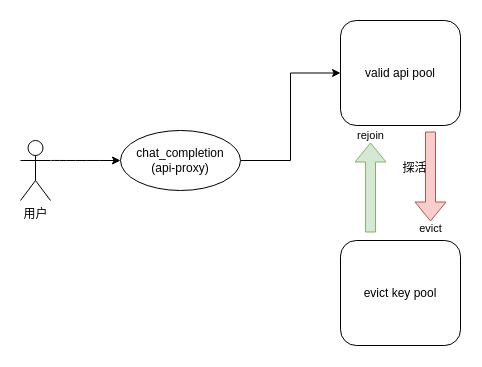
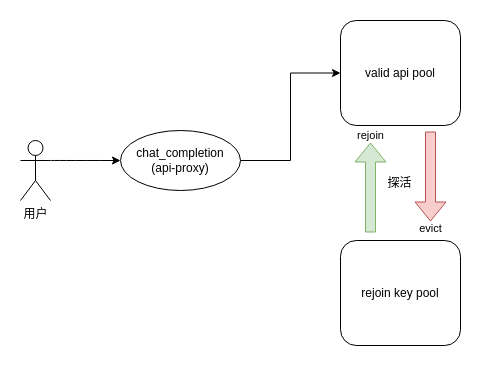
(415, 169) -> (400, 184)
(401, 294) -> (401, 294)
